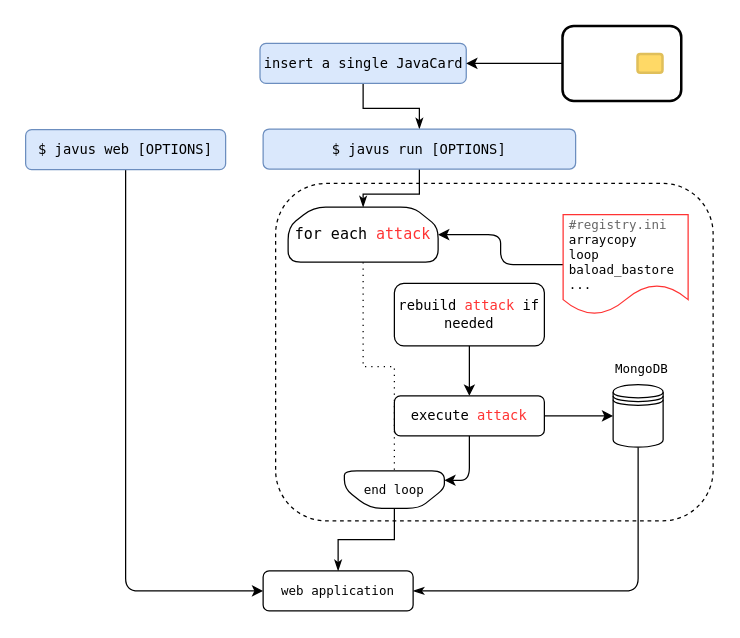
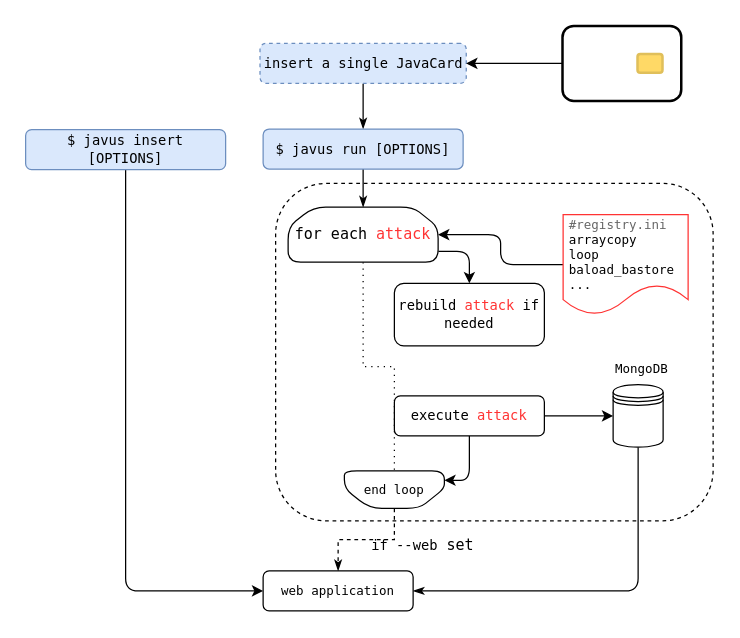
(363, 63) -> (363, 63)
(126, 149) -> (126, 149)
(419, 149) -> (363, 149)
none -> (461, 251)
(469, 367) -> none
(369, 539) -> (369, 539)
none -> (426, 546)
